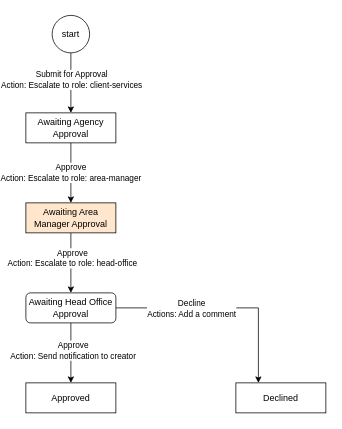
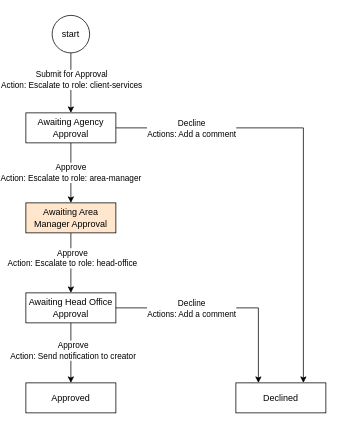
none -> (303, 252)
(71, 308) -> (71, 308)
